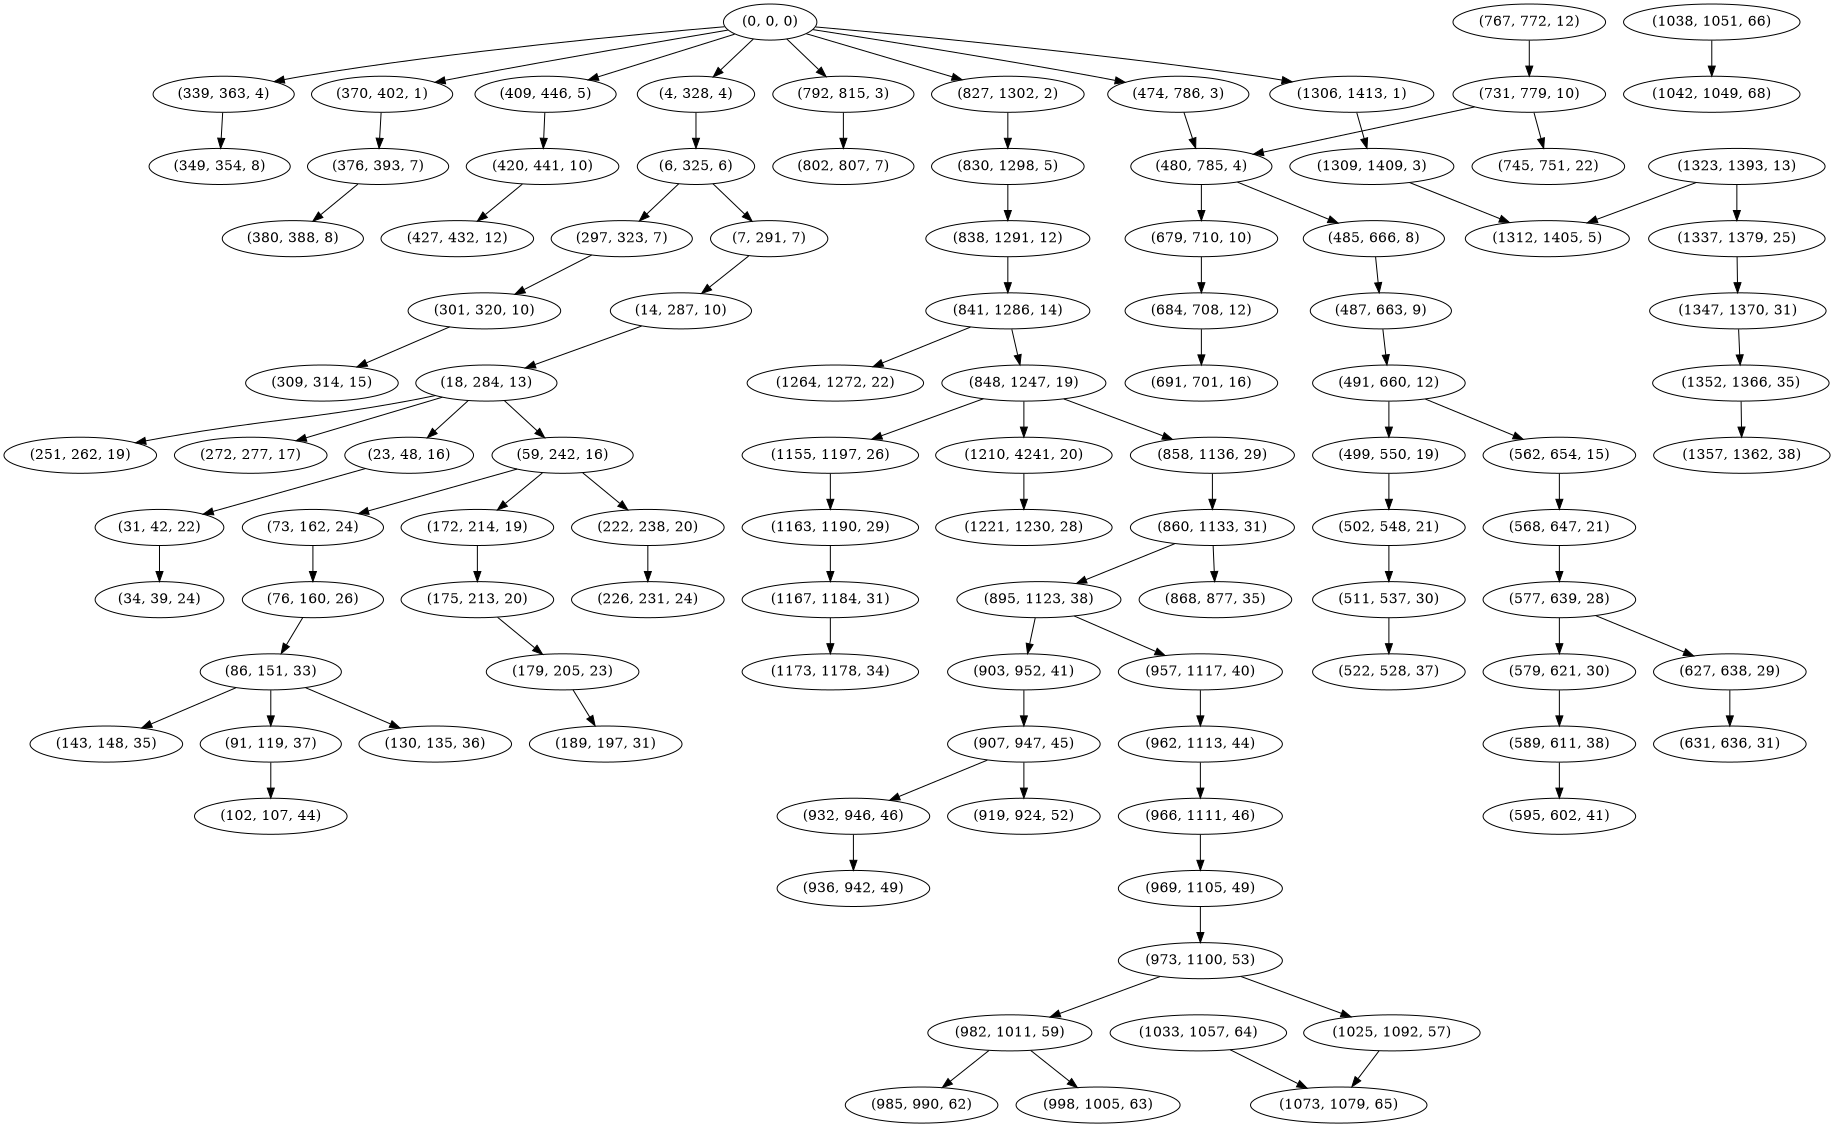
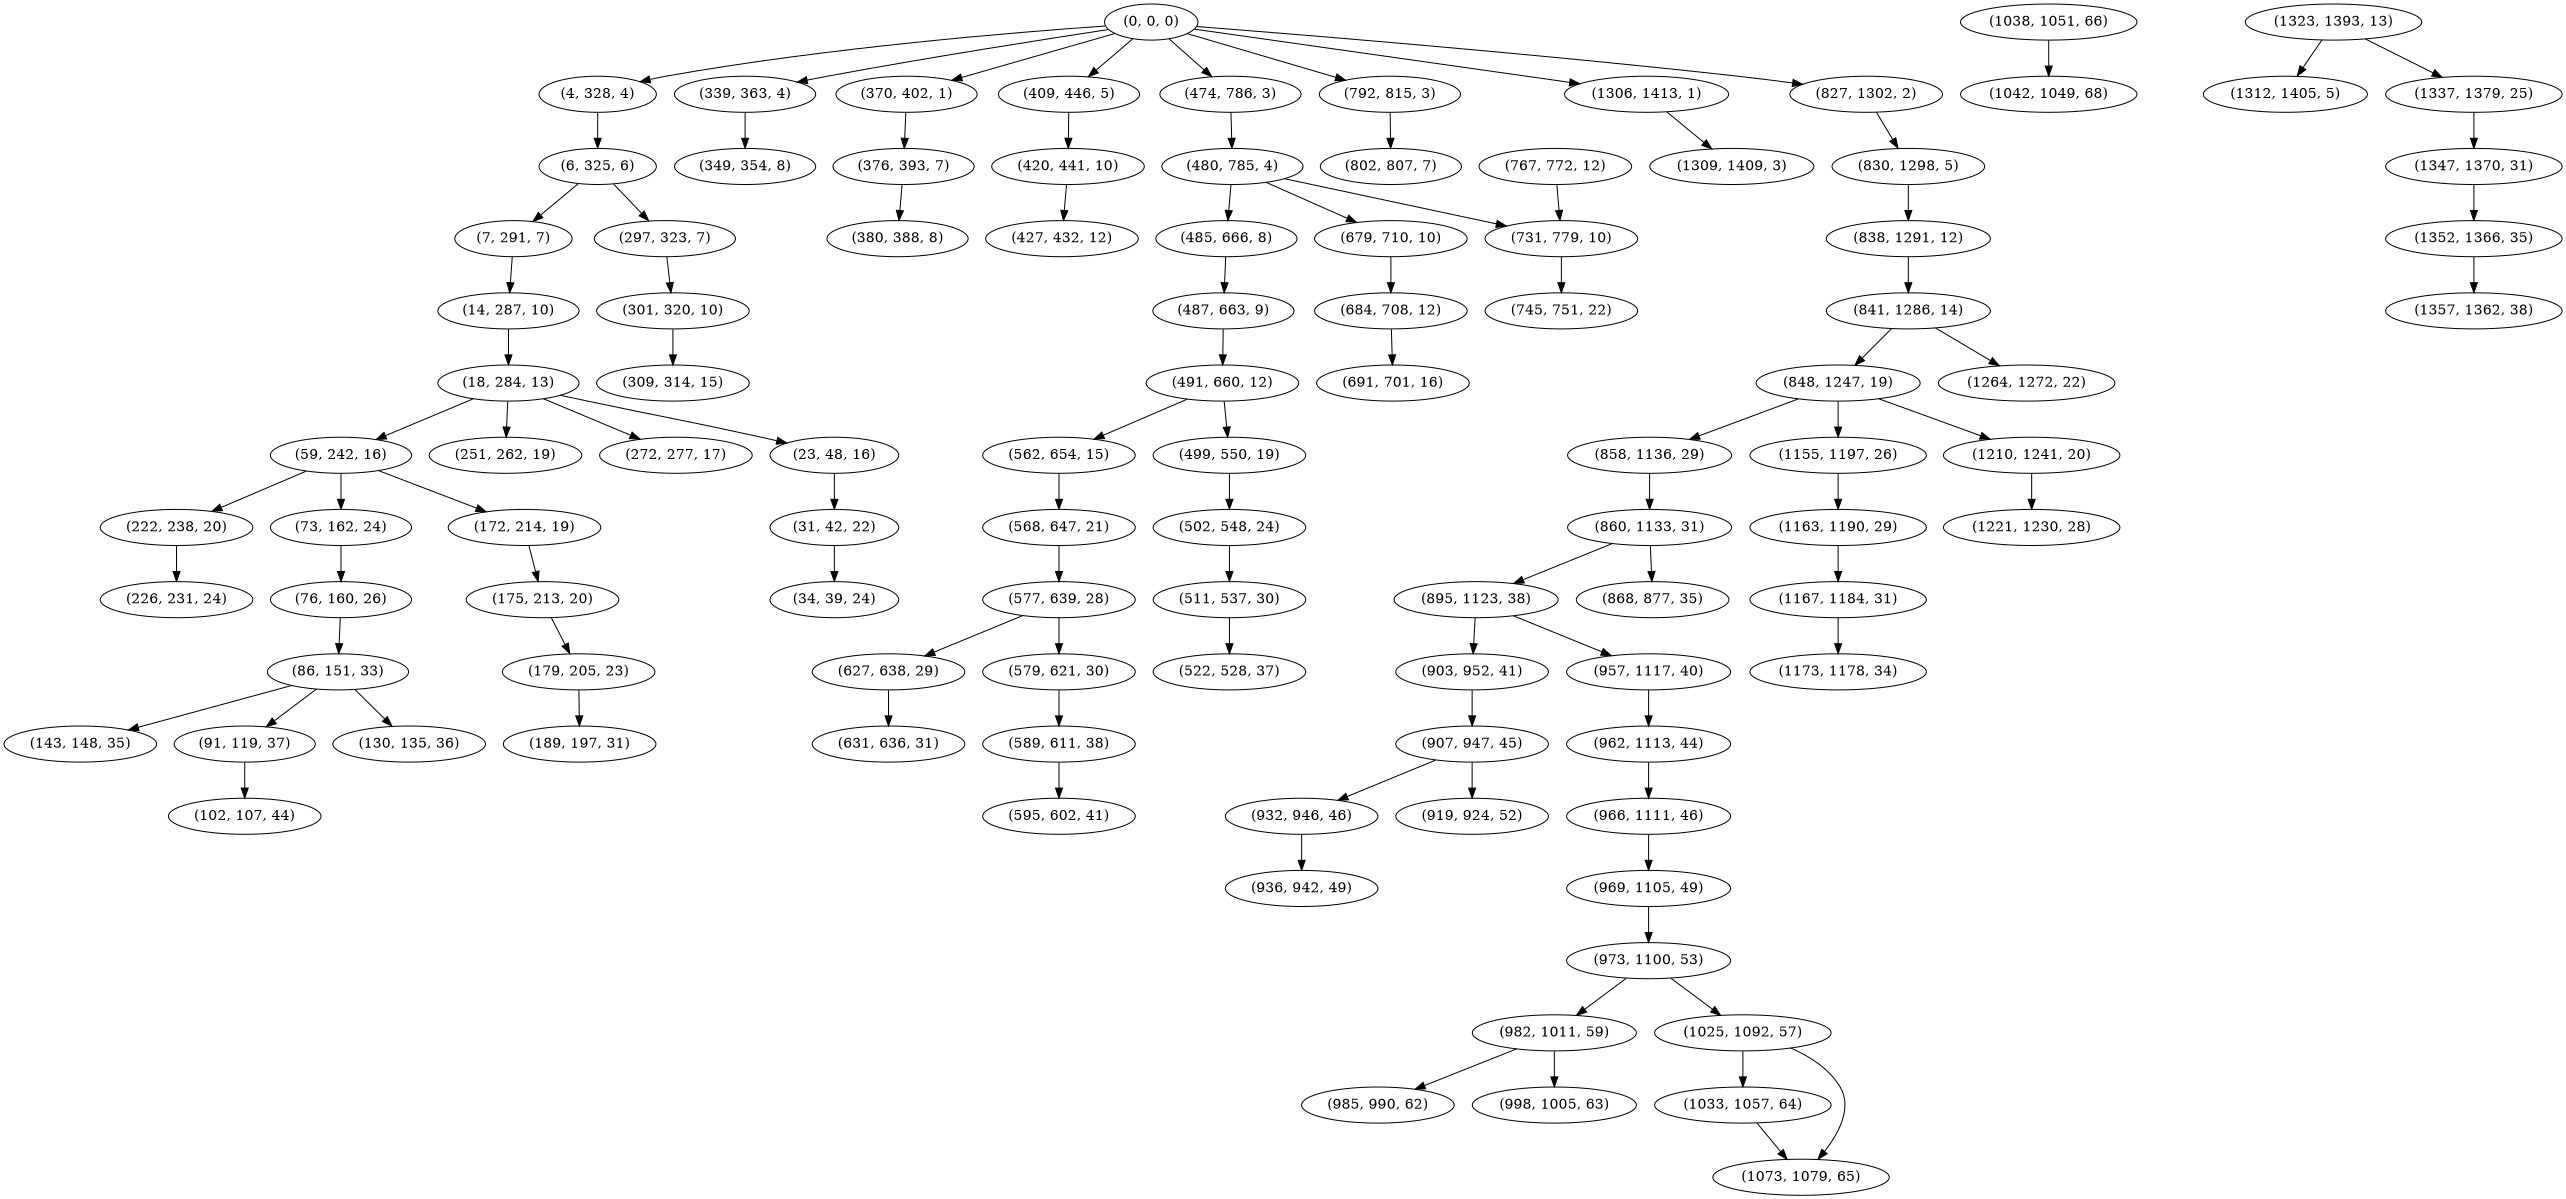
(1369, 130) -> (1390, 201)
(1455, 201) -> none
(1024, 455) -> (2032, 455)
(1389, 527) -> (1229, 527)
none -> (1743, 1064)
